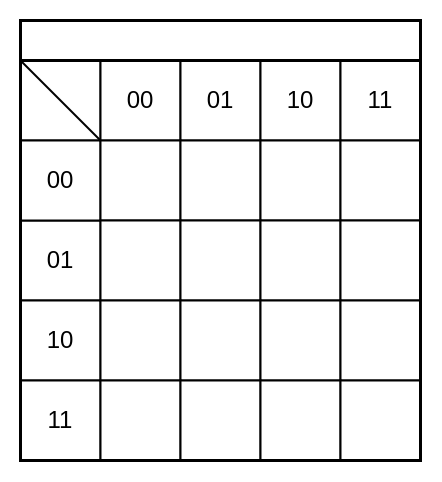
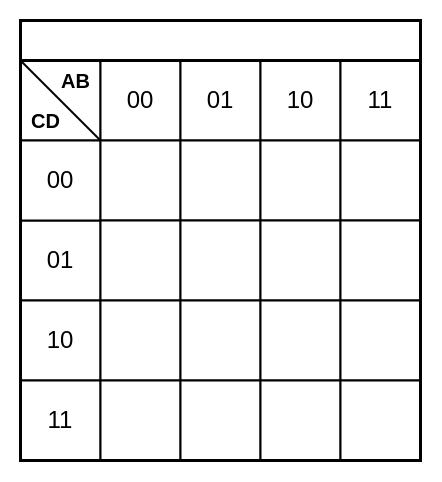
none -> (76, 81)
none -> (46, 121)
